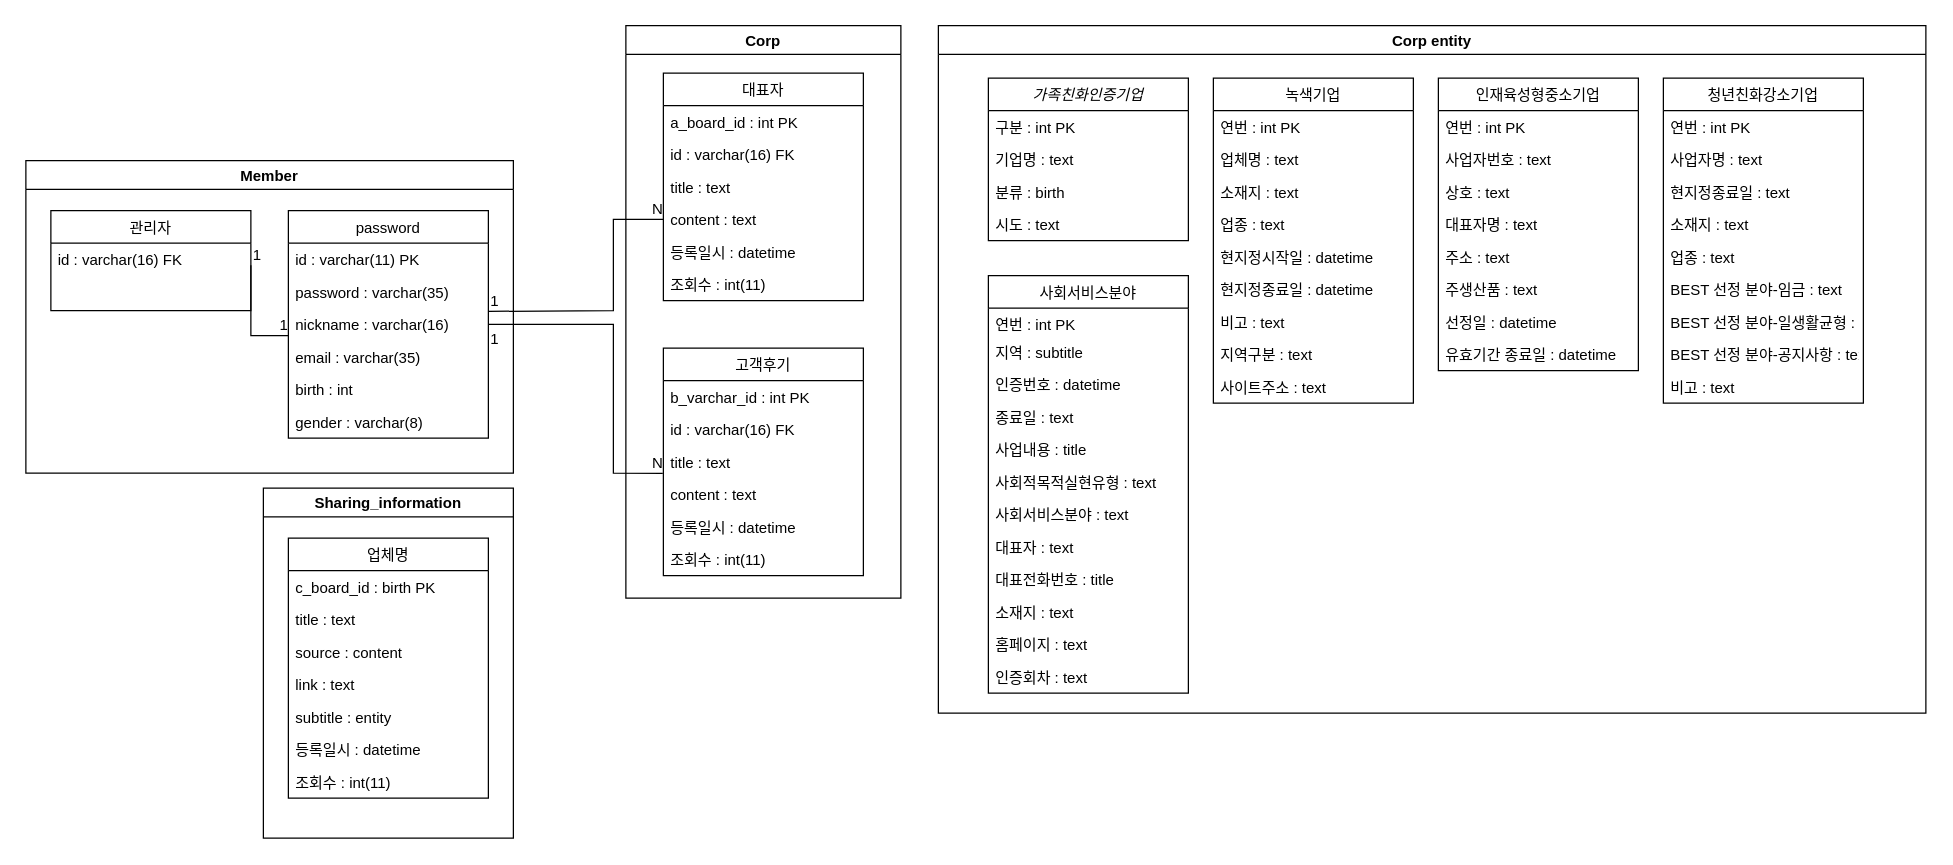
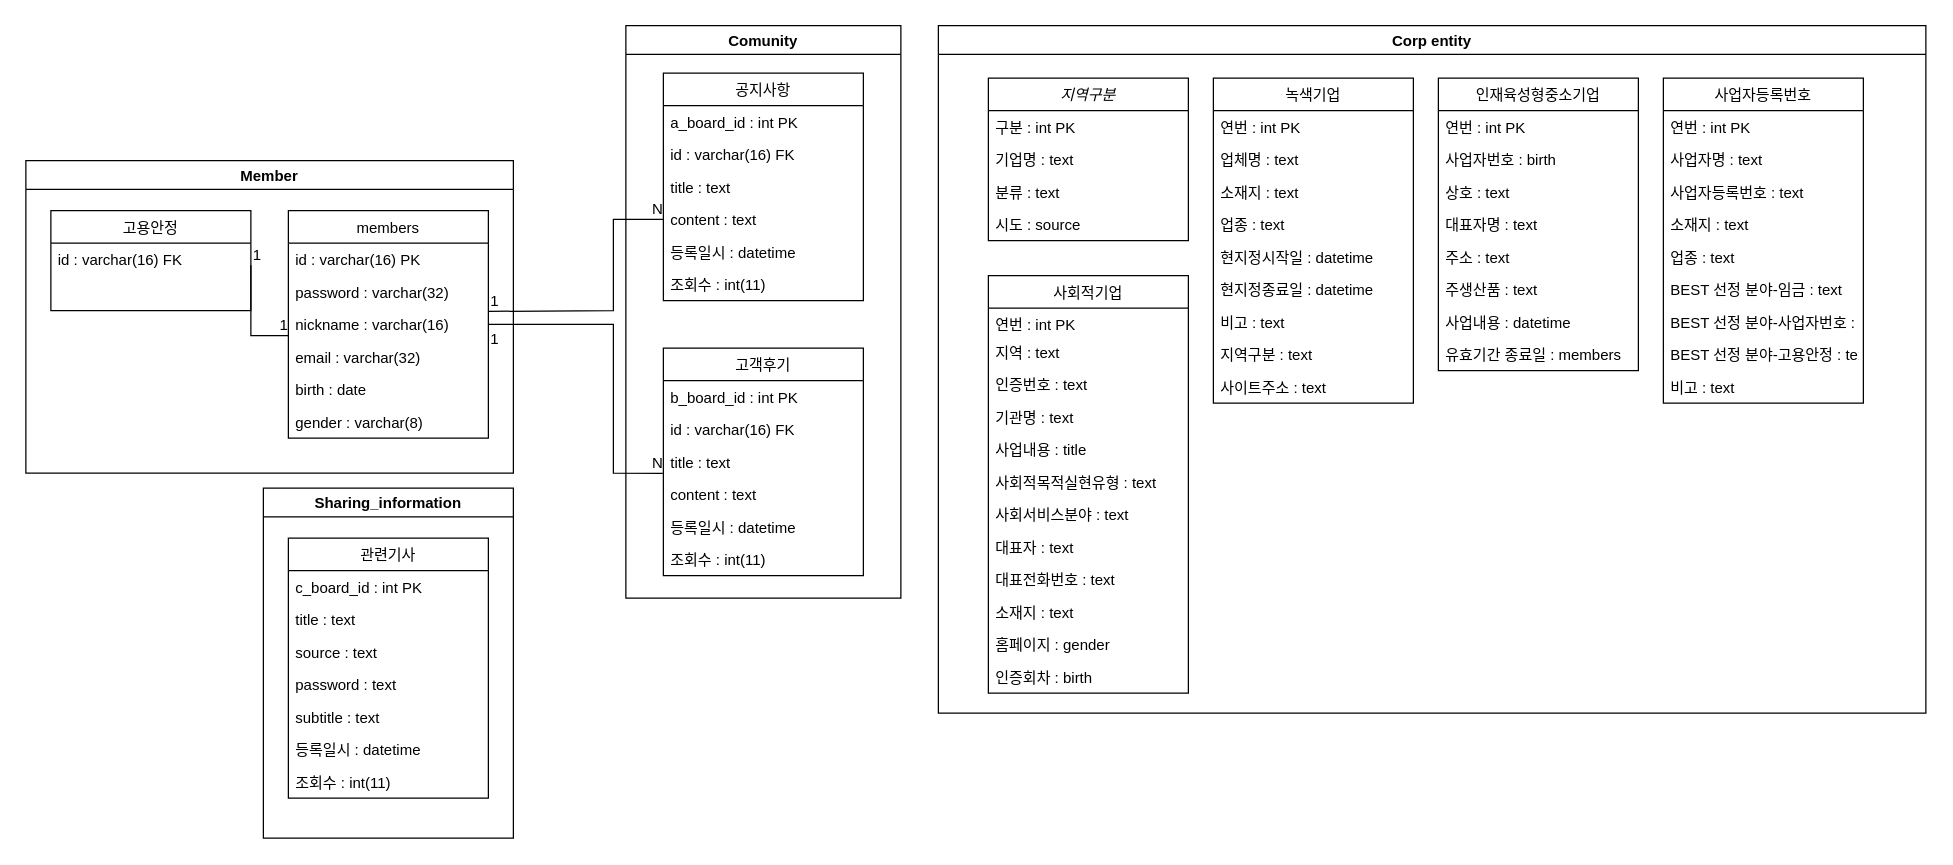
(763, 41) -> (763, 41)
(763, 90) -> (763, 90)
(1088, 95) -> (1088, 95)
(1763, 95) -> (1763, 95)
(1506, 160) -> (1508, 160)
(1036, 193) -> (1034, 193)
(1739, 193) -> (1746, 193)
(1034, 225) -> (1042, 225)
(150, 228) -> (150, 228)
(388, 228) -> (388, 228)
(367, 260) -> (367, 260)
(384, 293) -> (384, 293)
(1088, 293) -> (1088, 293)
(1506, 323) -> (1513, 323)
(1787, 323) -> (1787, 323)
(1046, 353) -> (1034, 353)
(1538, 355) -> (1536, 355)
(1779, 355) -> (1779, 355)
(367, 358) -> (367, 358)
(1063, 385) -> (1049, 385)
(333, 390) -> (340, 390)
(747, 398) -> (738, 398)
(1041, 418) -> (1041, 418)
(388, 555) -> (388, 555)
(1064, 580) -> (1064, 580)
(373, 588) -> (365, 588)
(1049, 645) -> (1057, 645)
(356, 653) -> (344, 653)
(1049, 678) -> (1051, 678)
(331, 685) -> (352, 685)
(355, 718) -> (348, 718)
